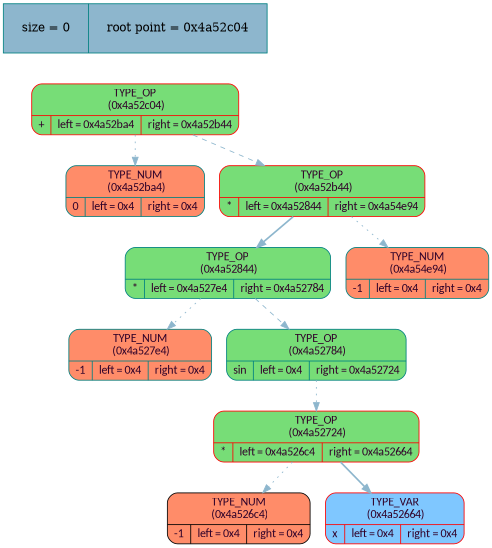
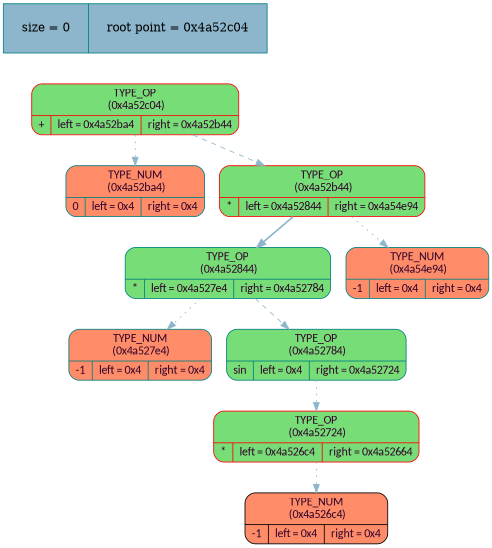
(395, 518) -> none
